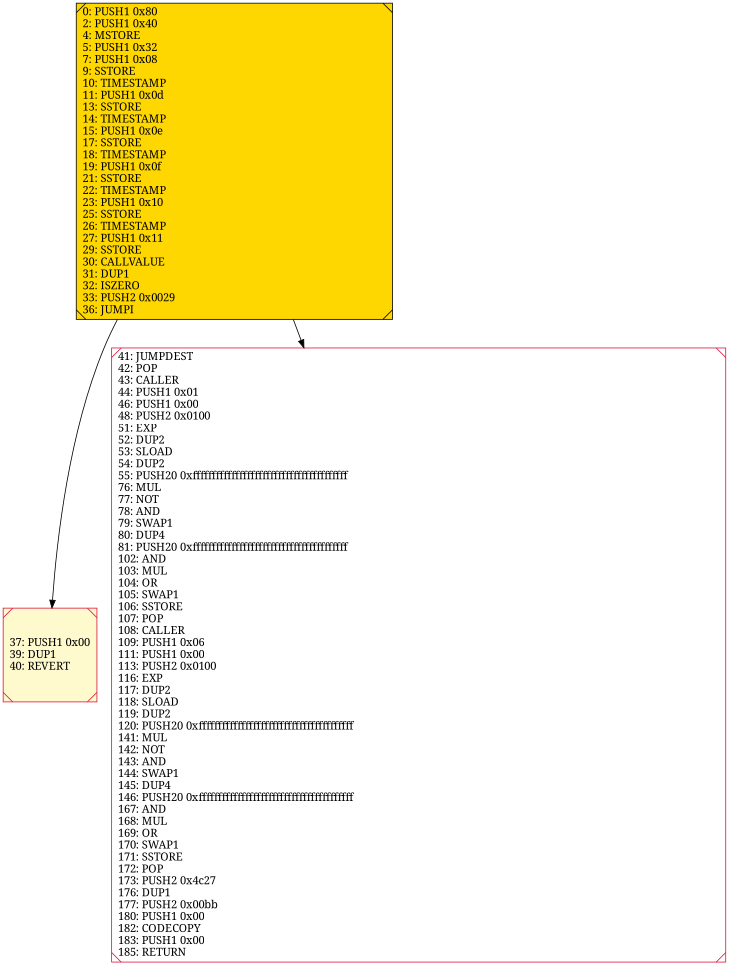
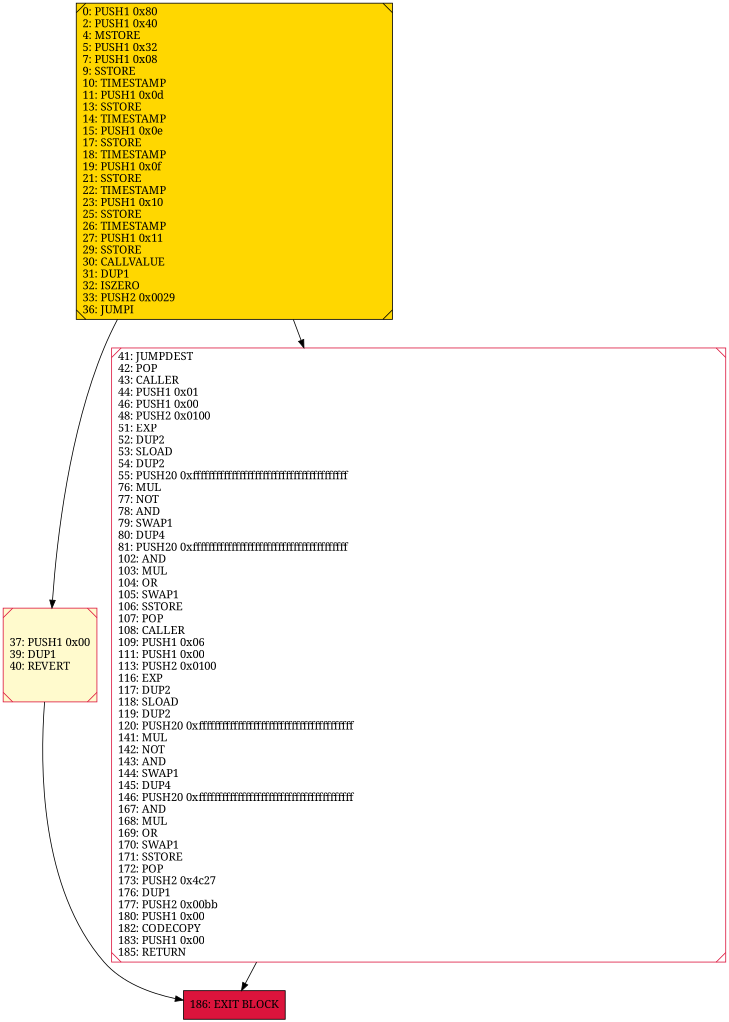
none -> (234, 1005)
